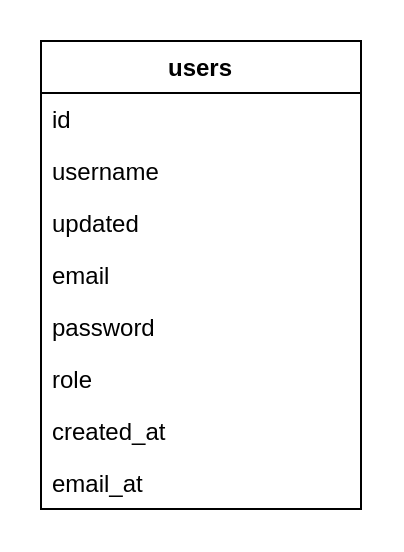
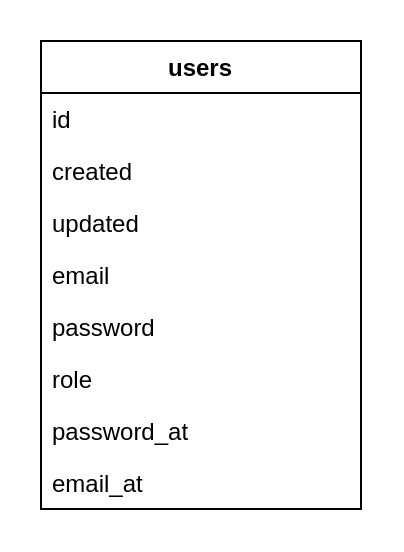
(106, 172) -> (99, 172)
(119, 432) -> (126, 432)
